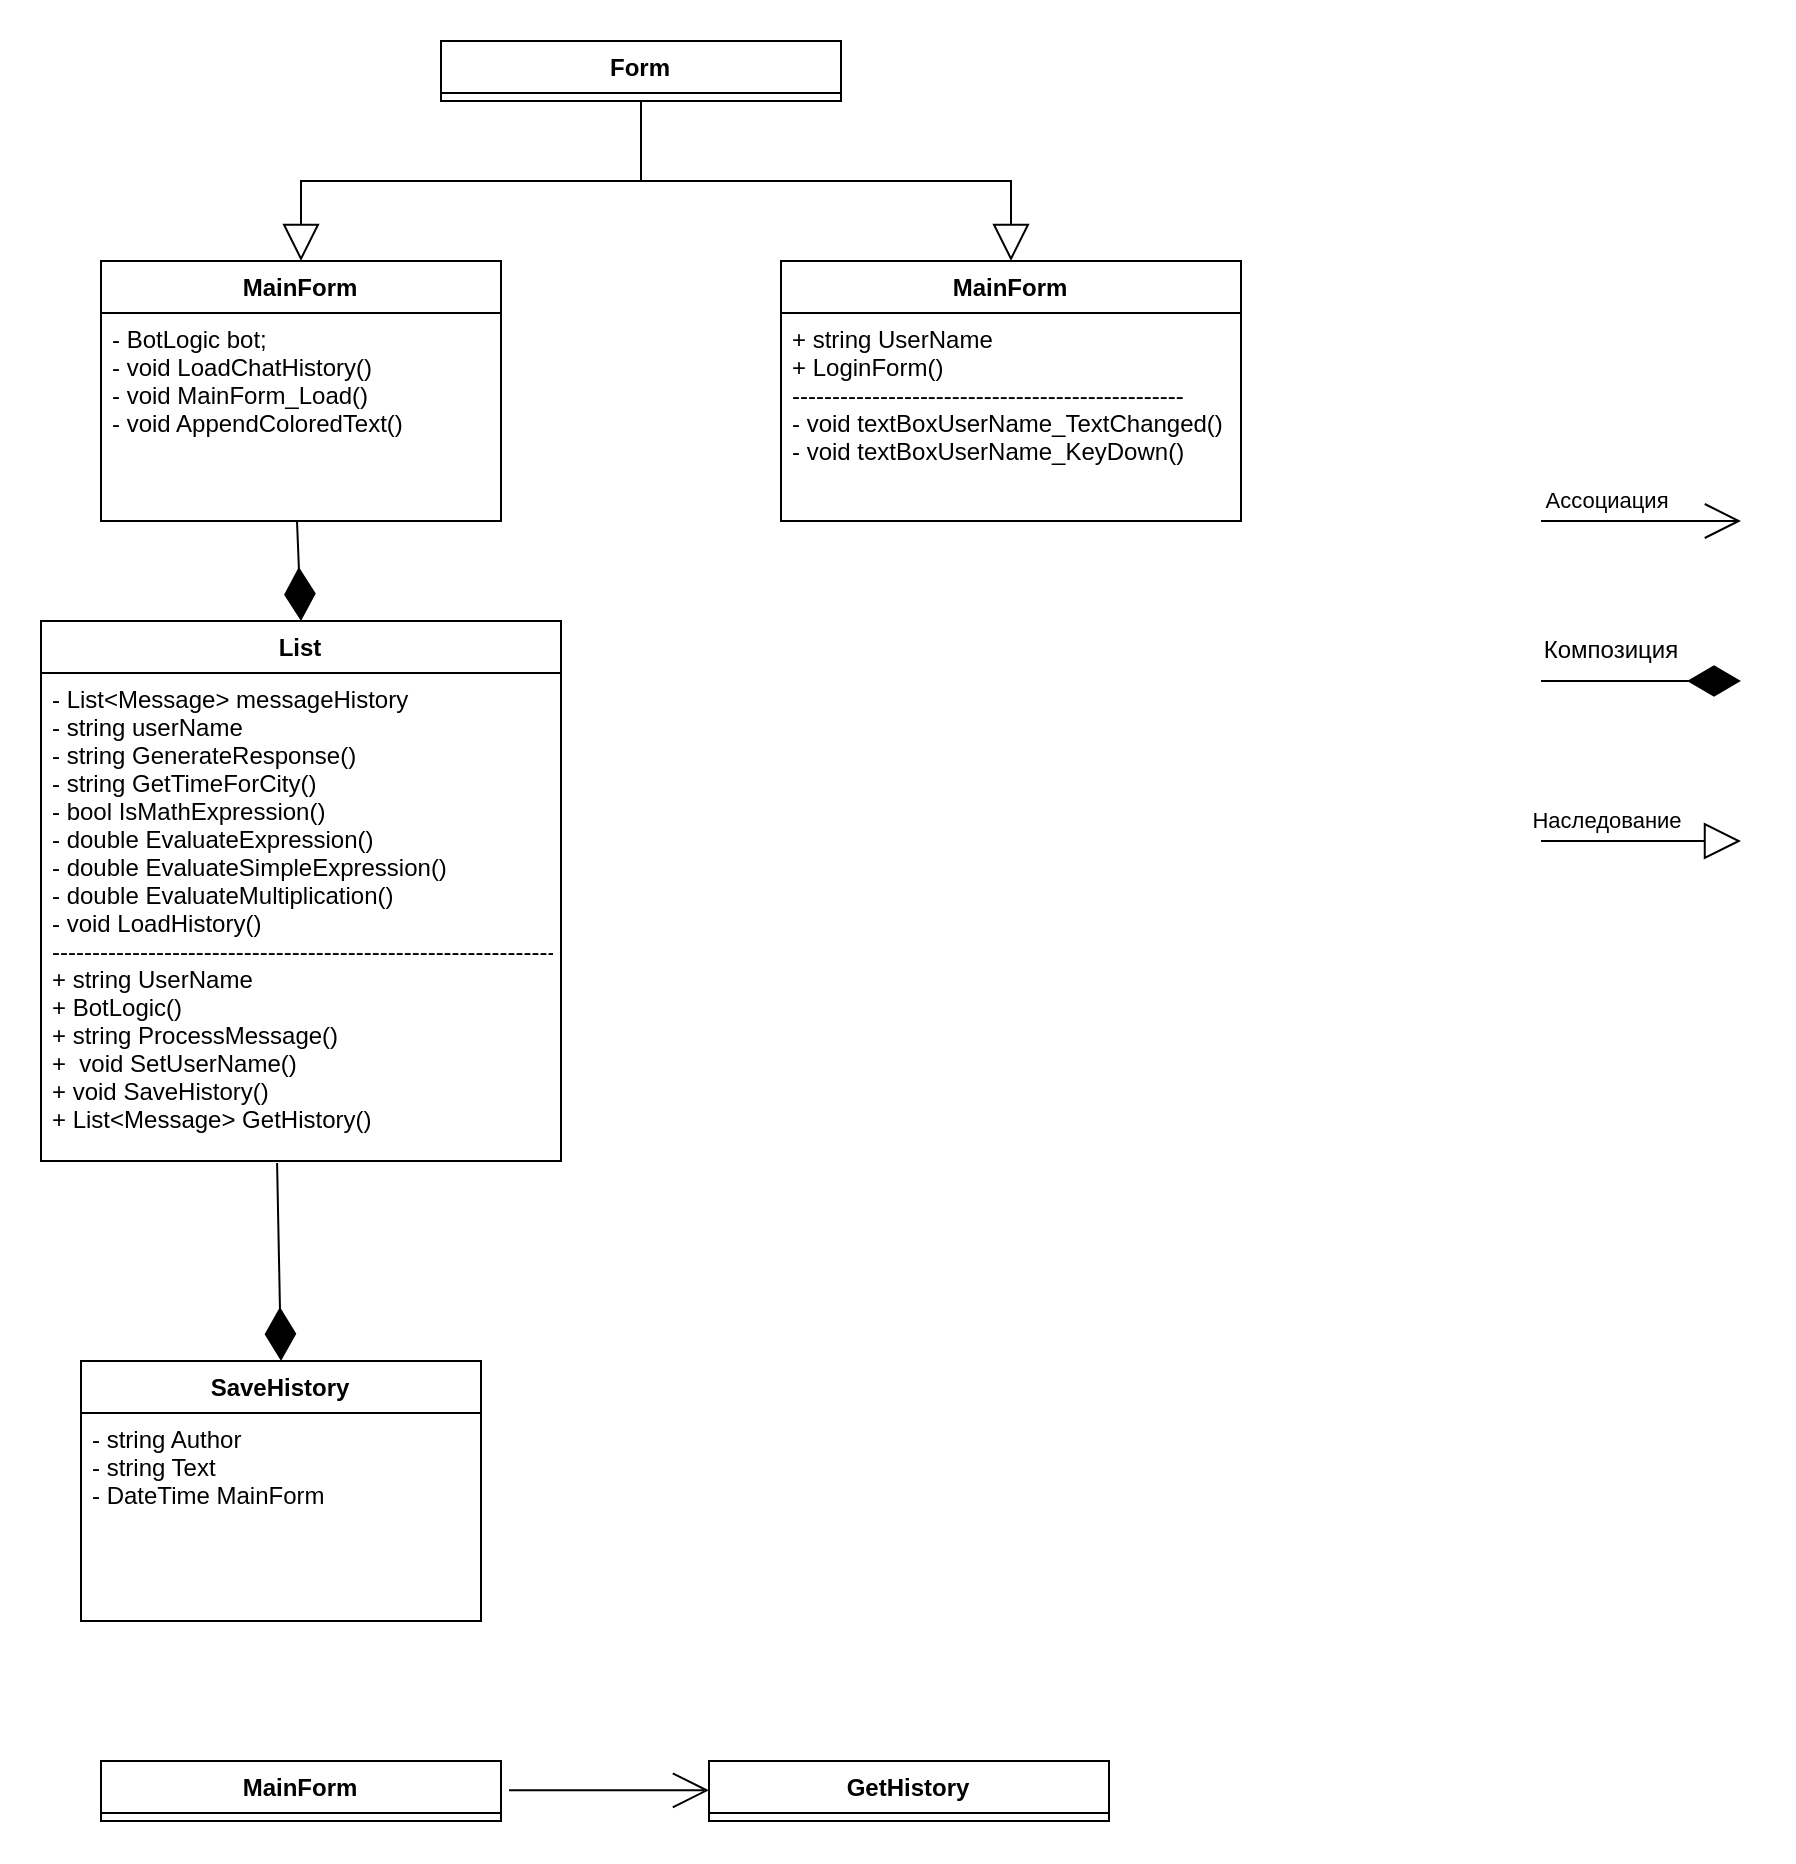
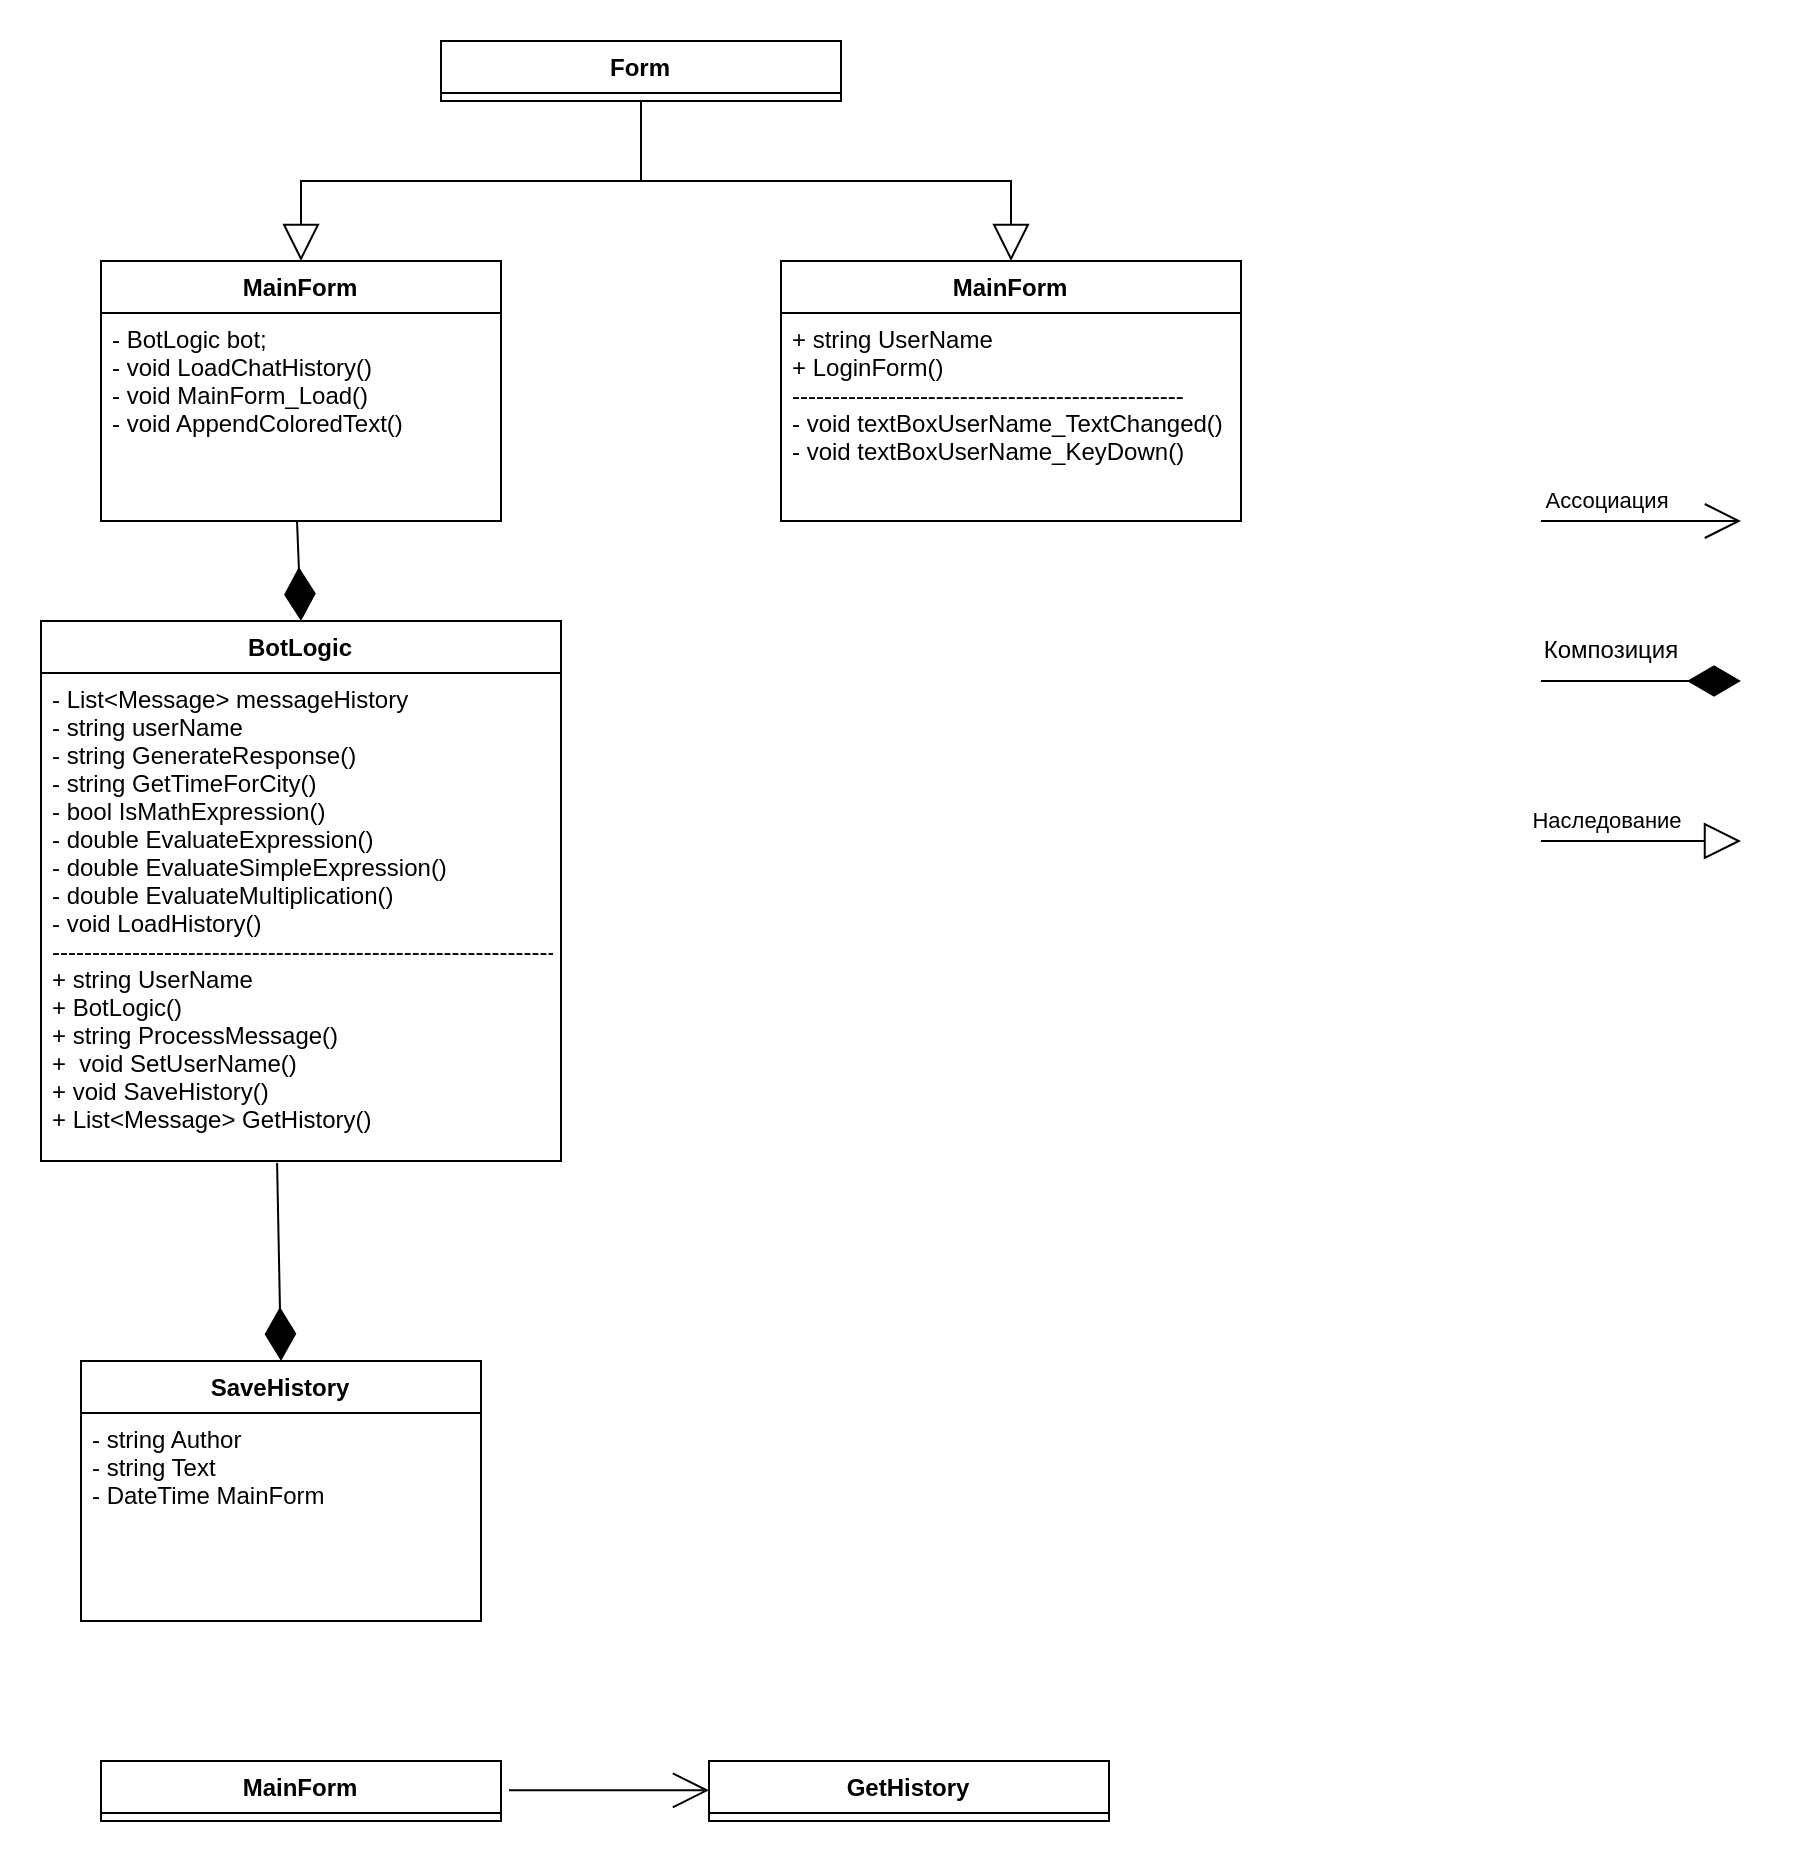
(300, 648) -> (300, 648)
